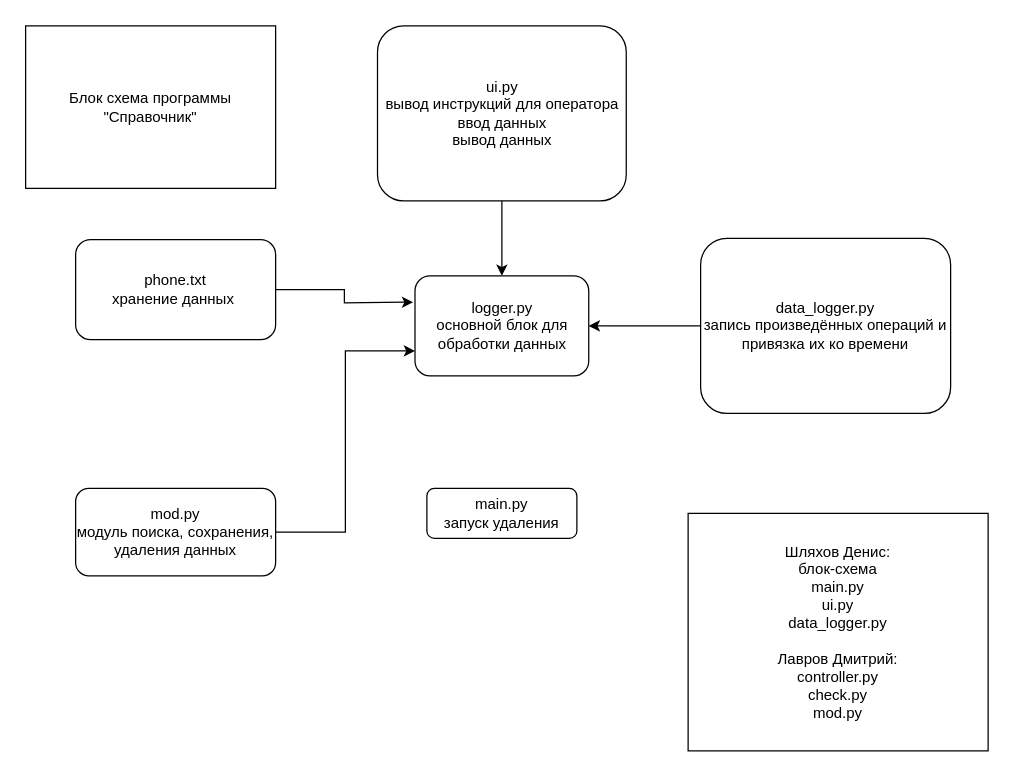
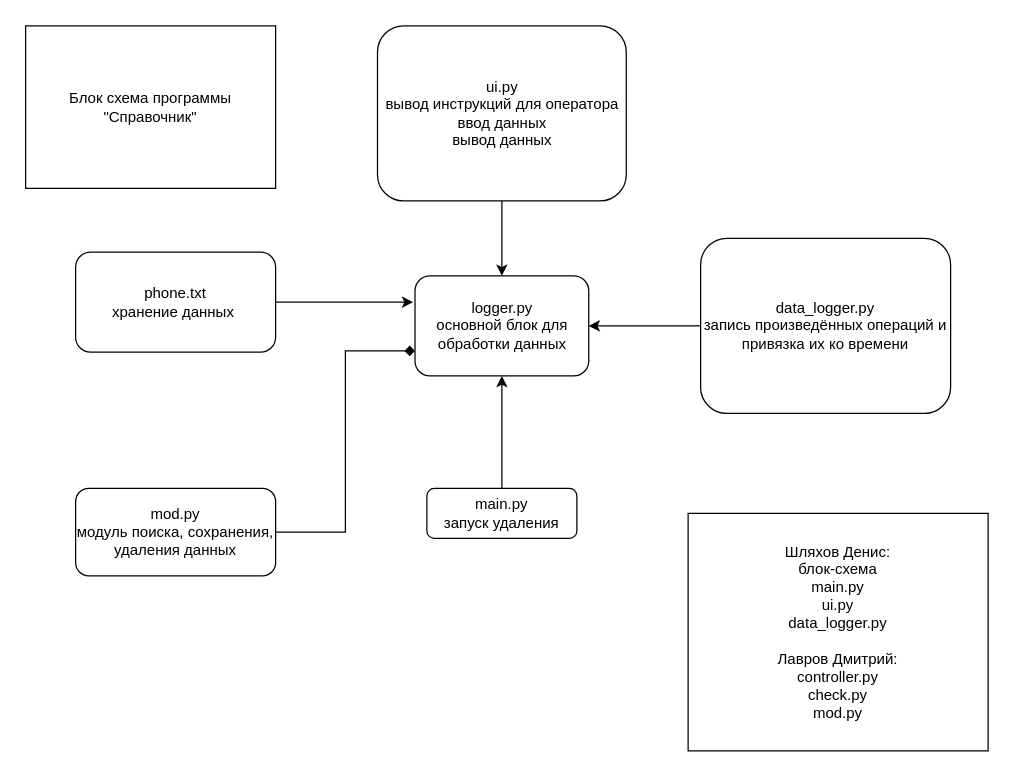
(176, 289) -> (176, 302)
(405, 351) -> (404, 351)
none -> (502, 436)
